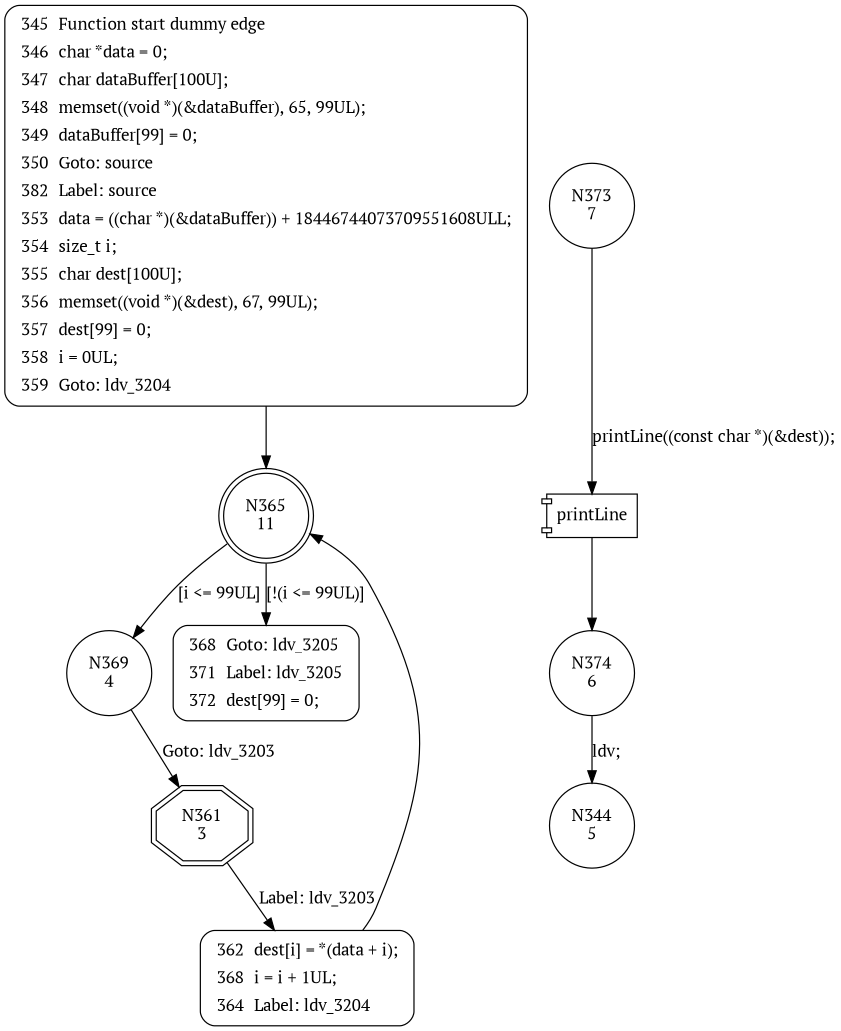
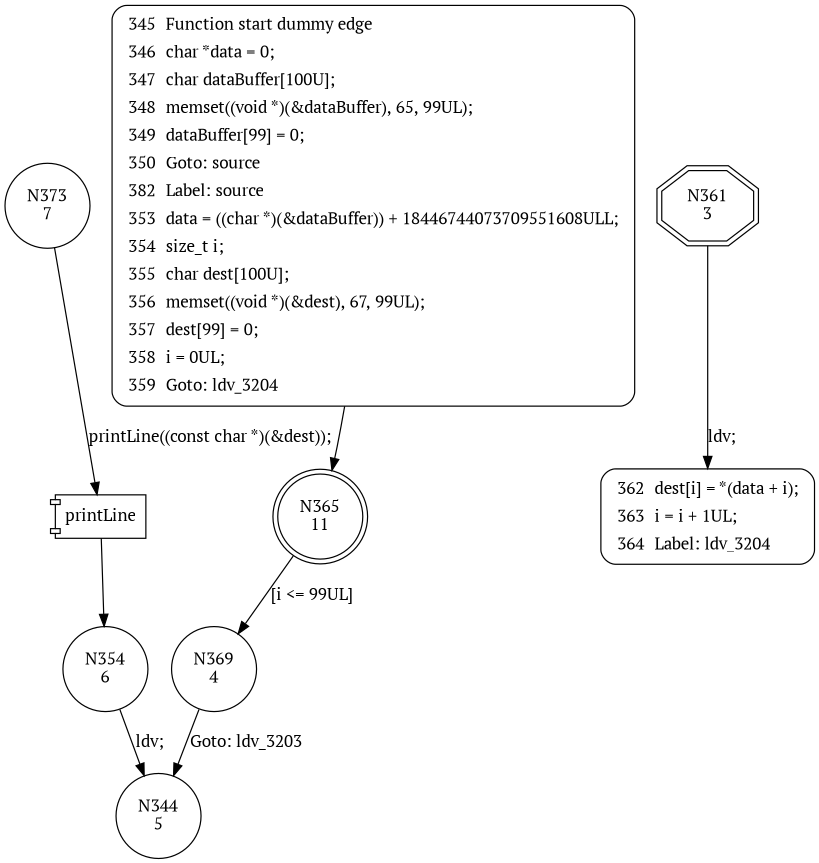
(266, 673) -> none
(592, 673) -> (105, 669)
(418, 724) -> none
(152, 743) -> (189, 737)
(317, 899) -> (722, 438)
(231, 978) -> (631, 517)
